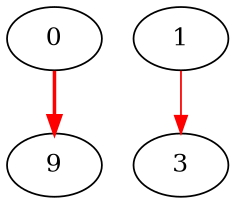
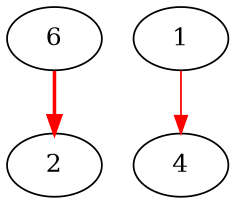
(54, 39) -> (54, 39)
(54, 165) -> (54, 165)
(181, 165) -> (181, 165)
